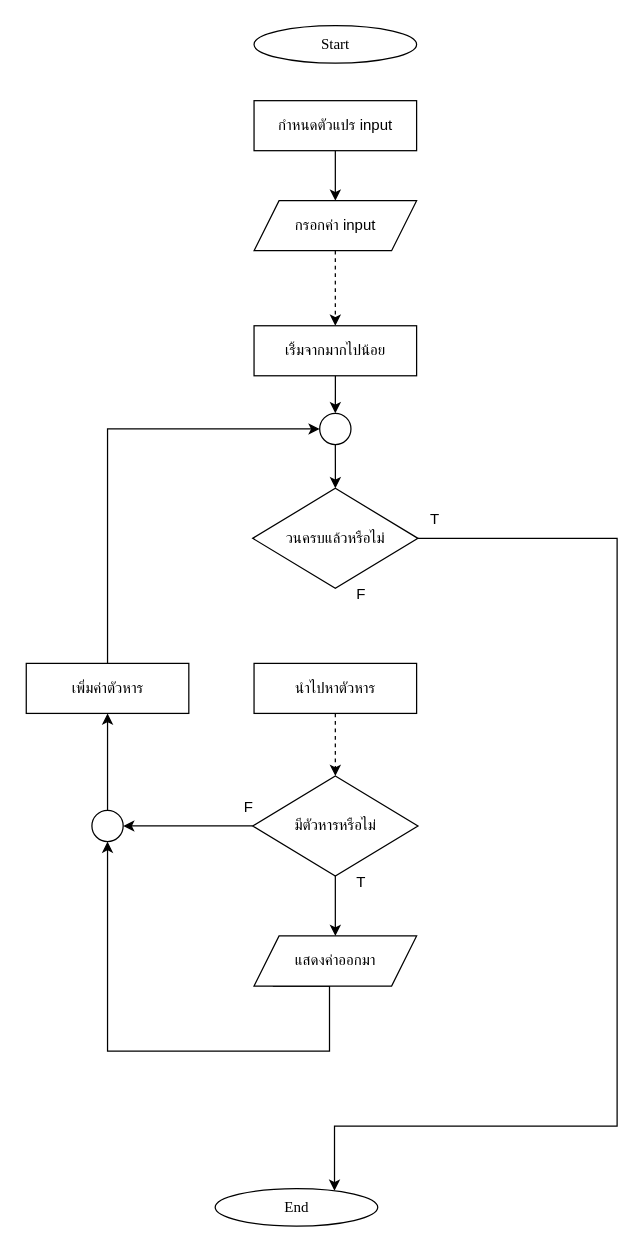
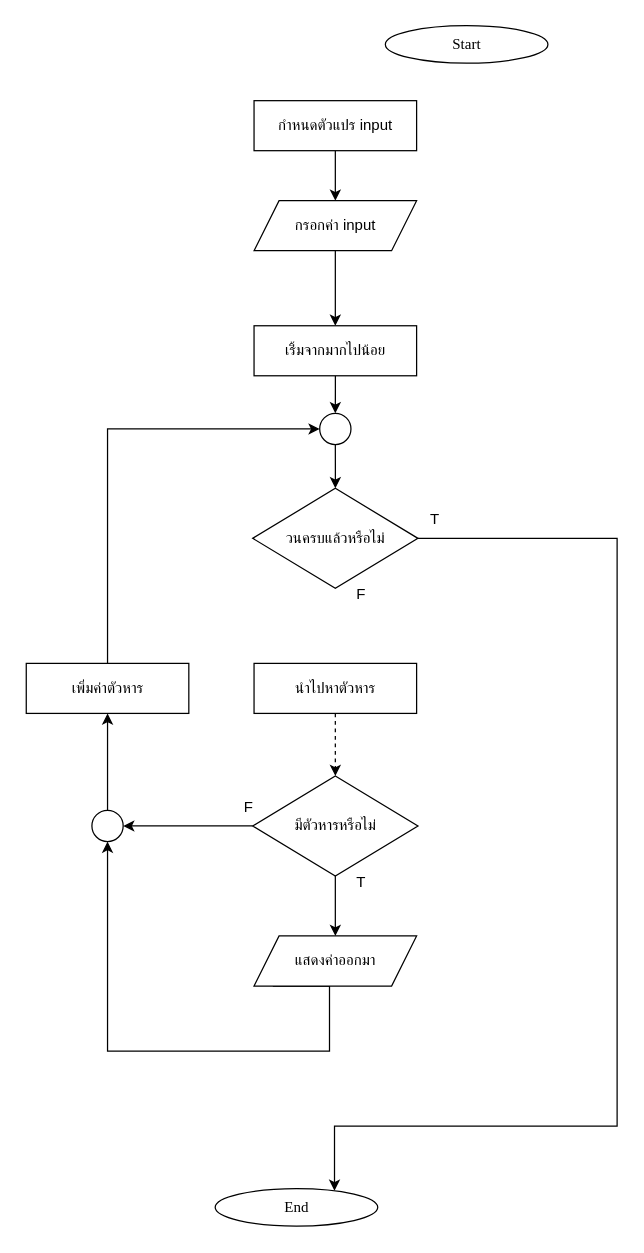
(335, 44) -> (466, 44)
(335, 285) -> (335, 285)
